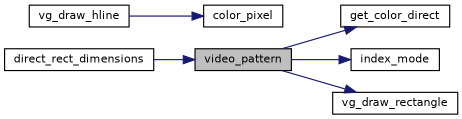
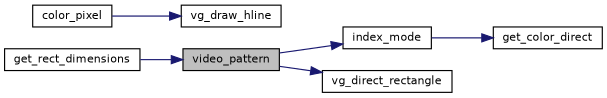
(160, 16) -> (141, 16)
(314, 39) -> (457, 38)
(79, 60) -> (72, 60)
(395, 103) -> (387, 81)
